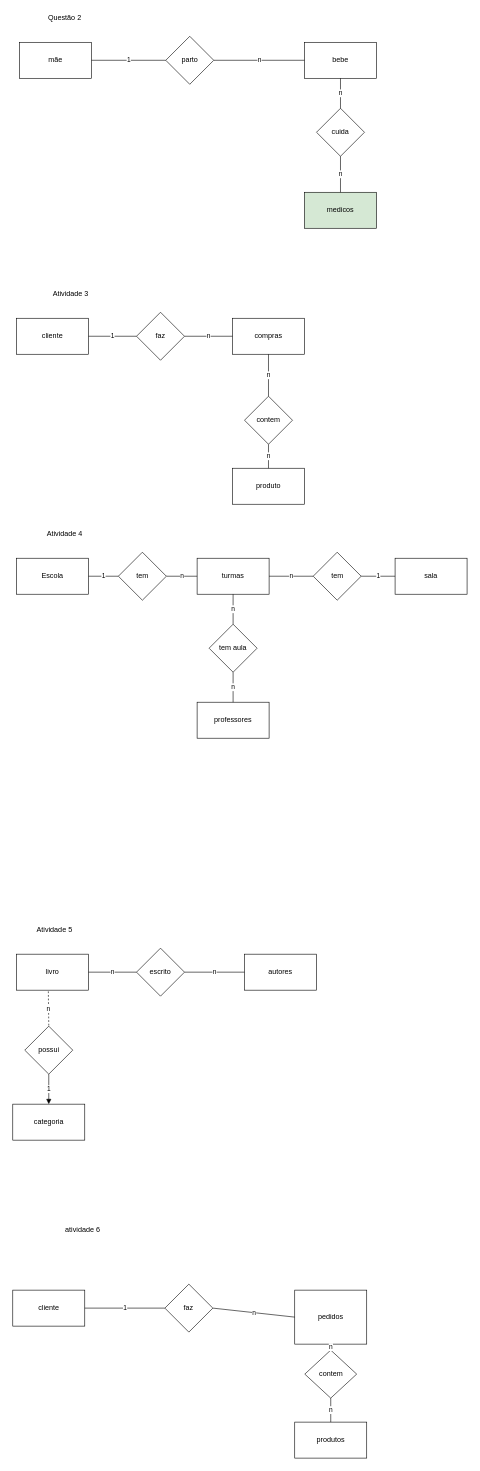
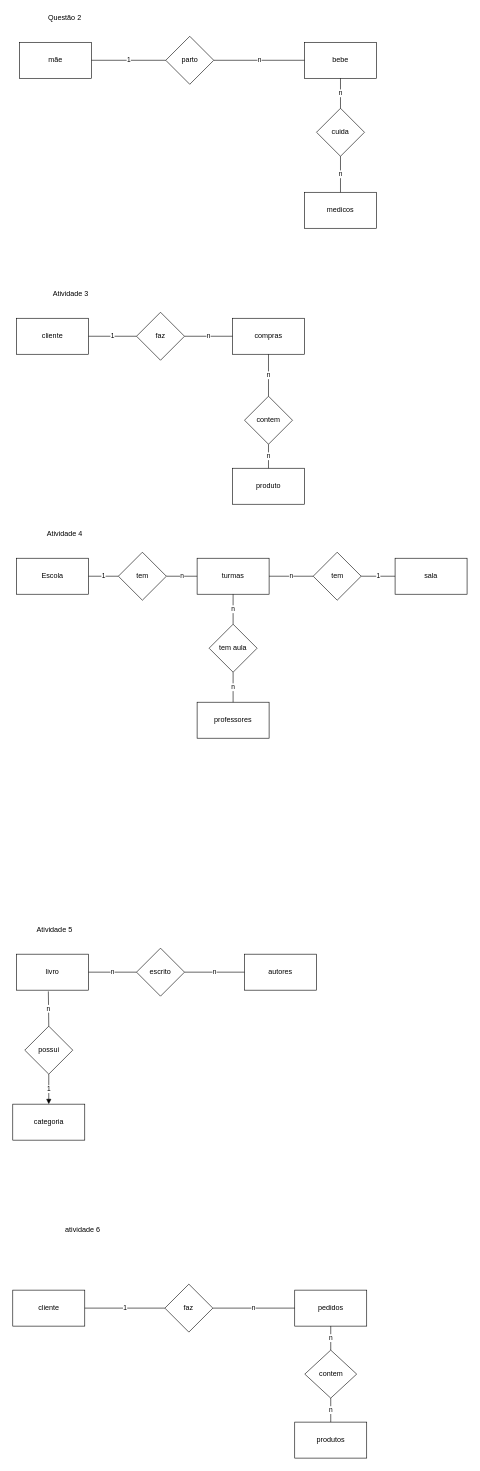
(341, 210) -> (341, 210)
(48, 1006) -> (48, 1006)
(331, 1317) -> (331, 1308)
